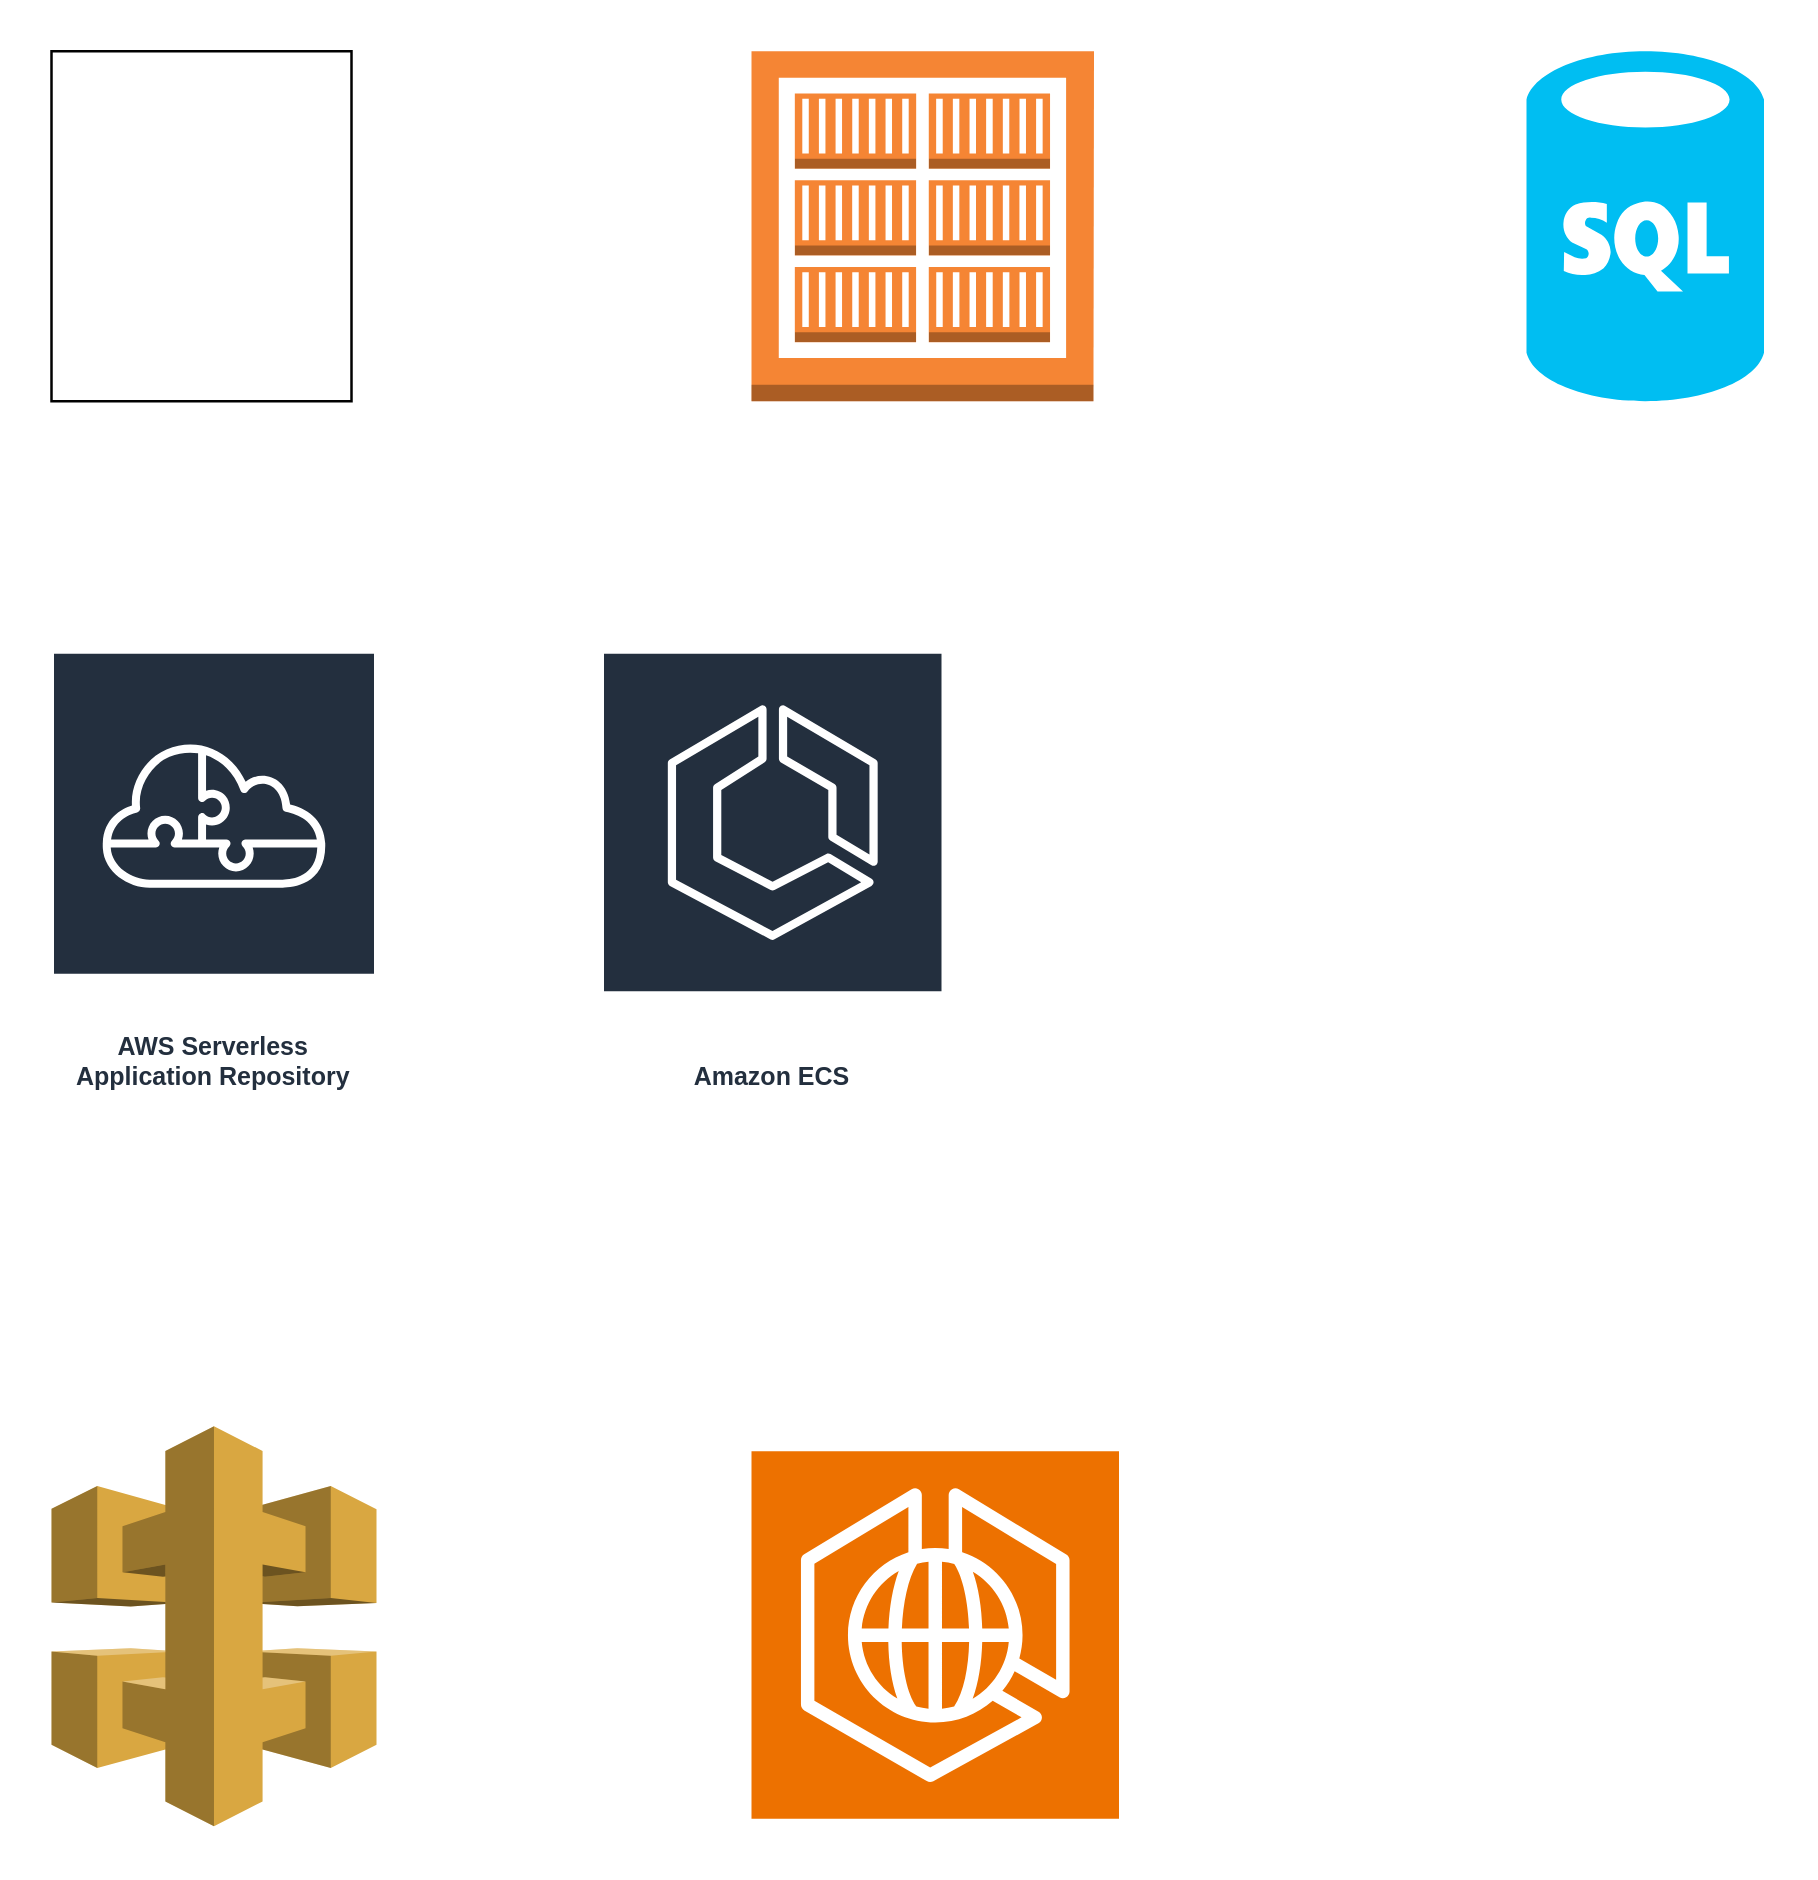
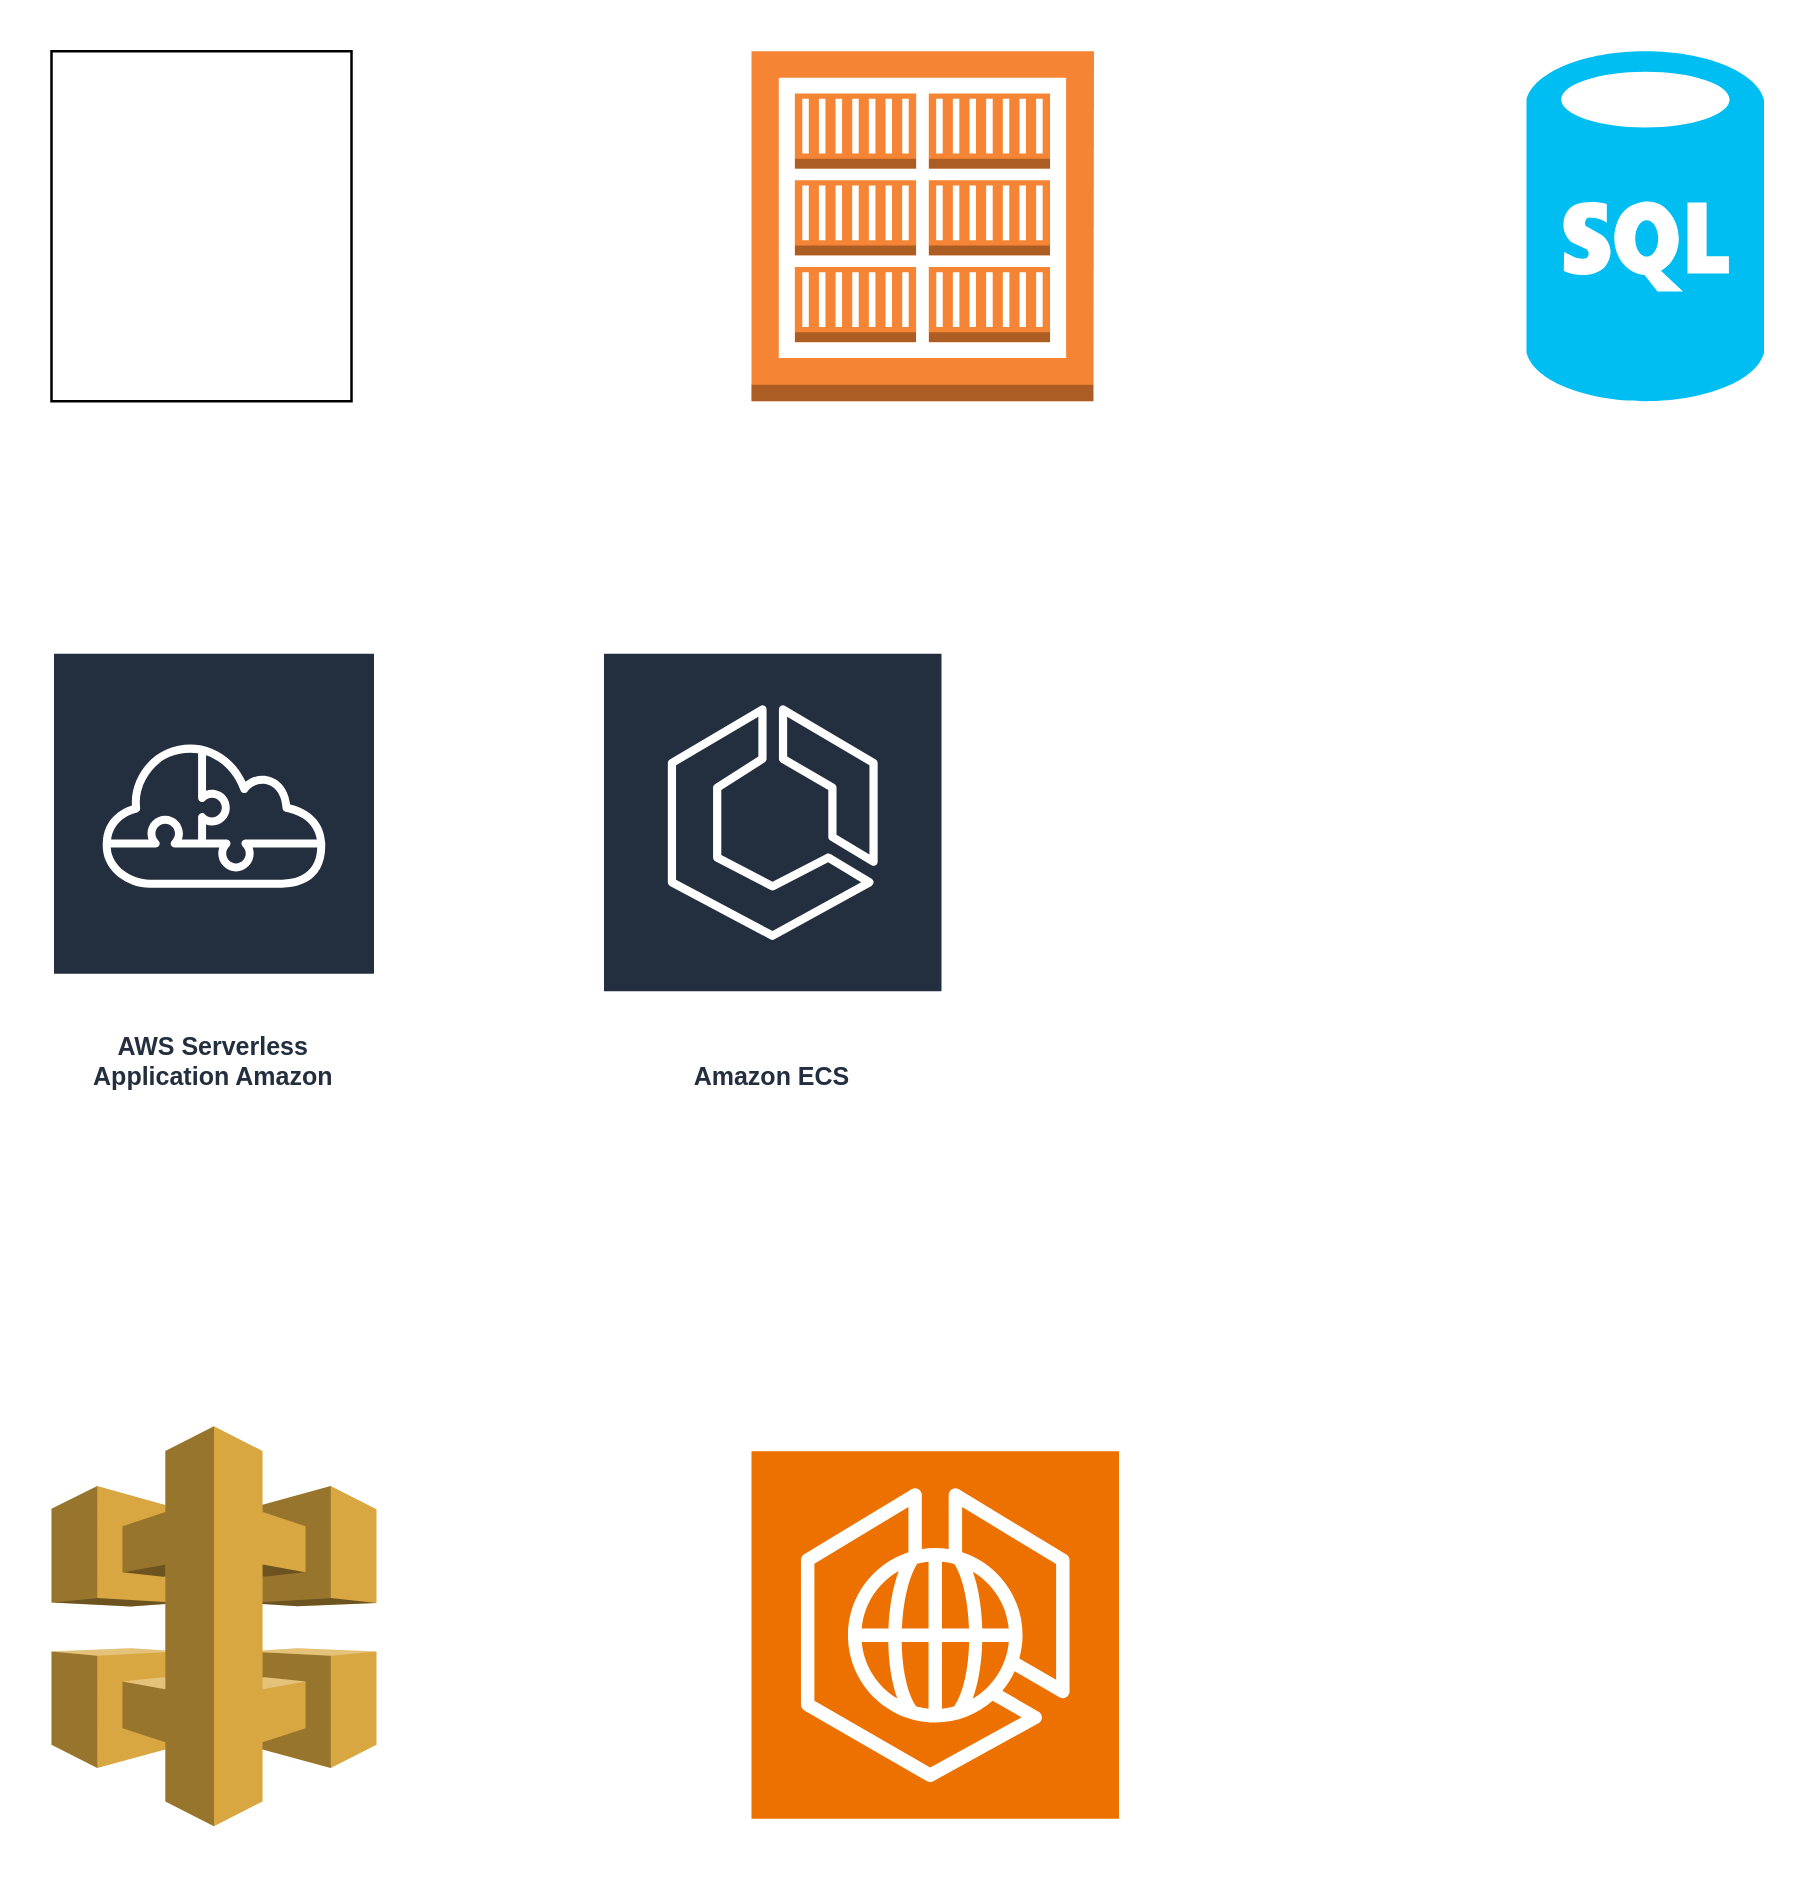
(214, 1061) -> (214, 1061)
